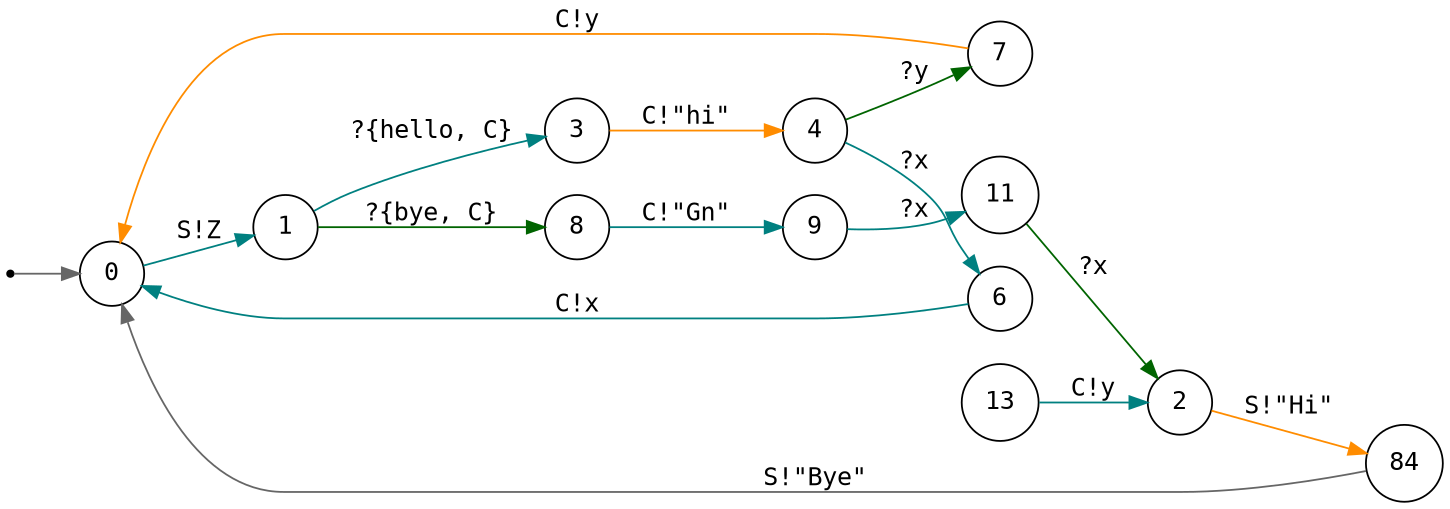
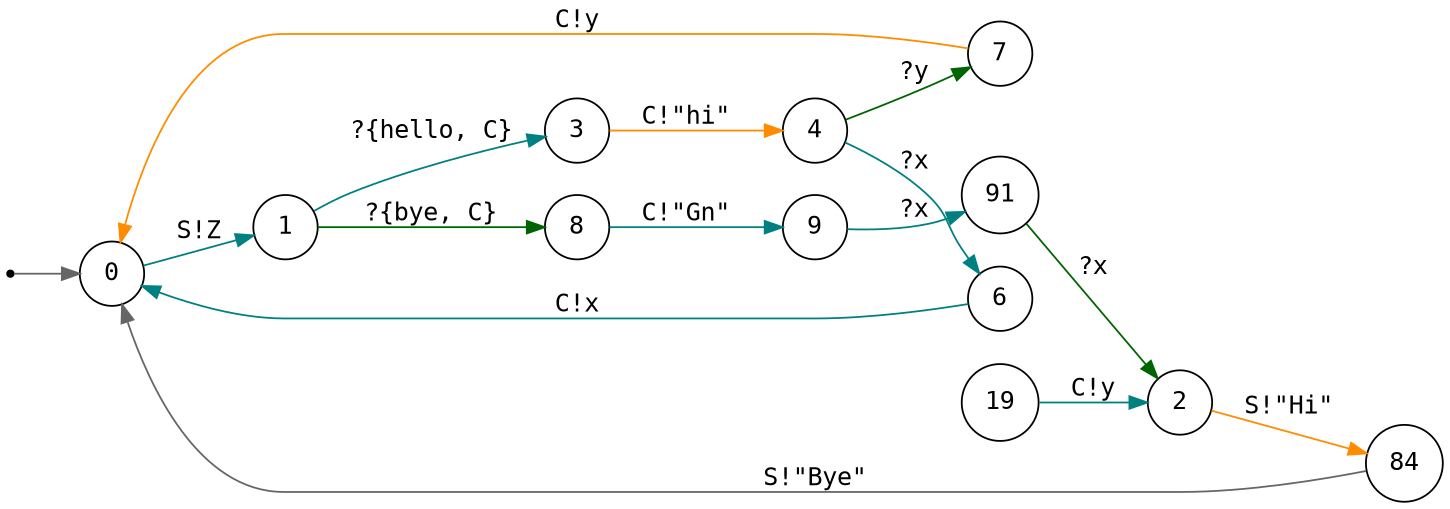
(1000, 195) -> (1000, 195)
(1000, 402) -> (1000, 402)
